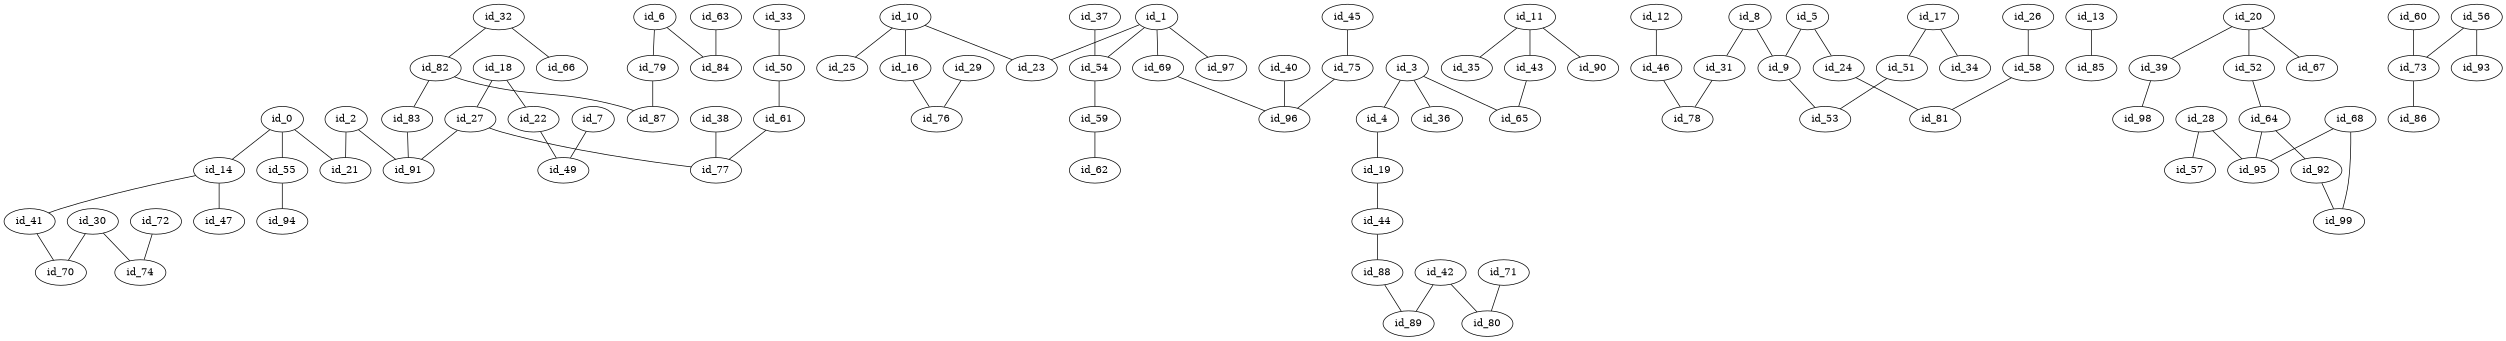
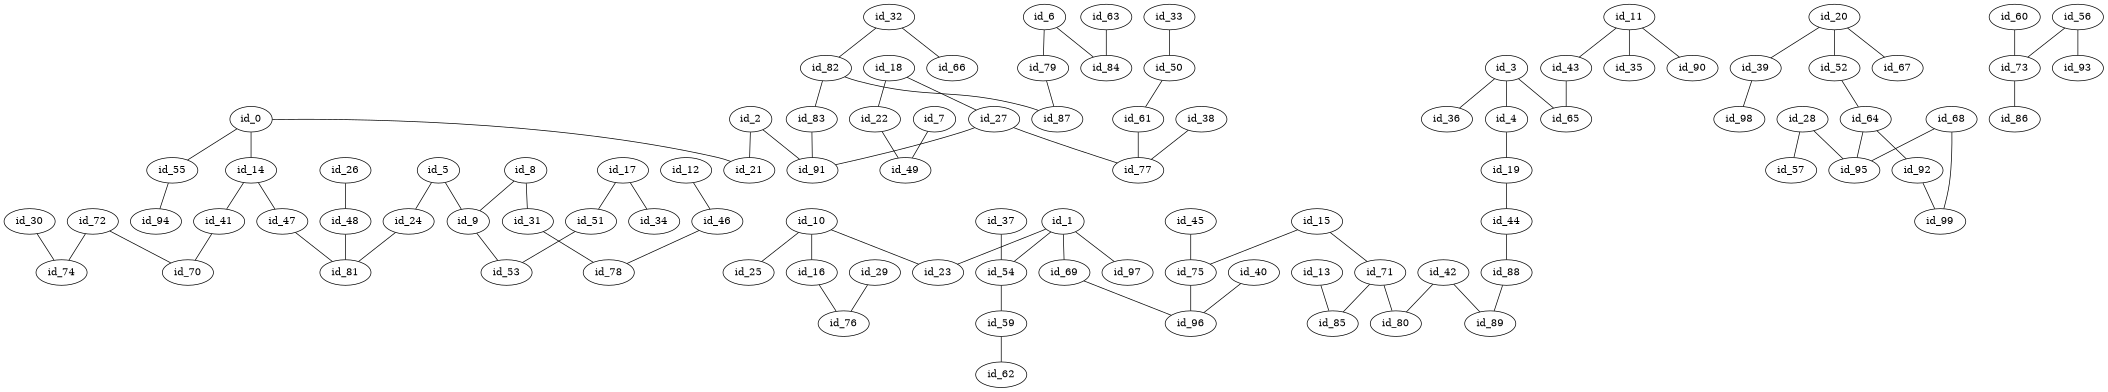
(2028, 68) -> (345, 221)
none -> (1317, 221)
(77, 247) -> (140, 247)
none -> (314, 247)
none -> (1356, 298)
